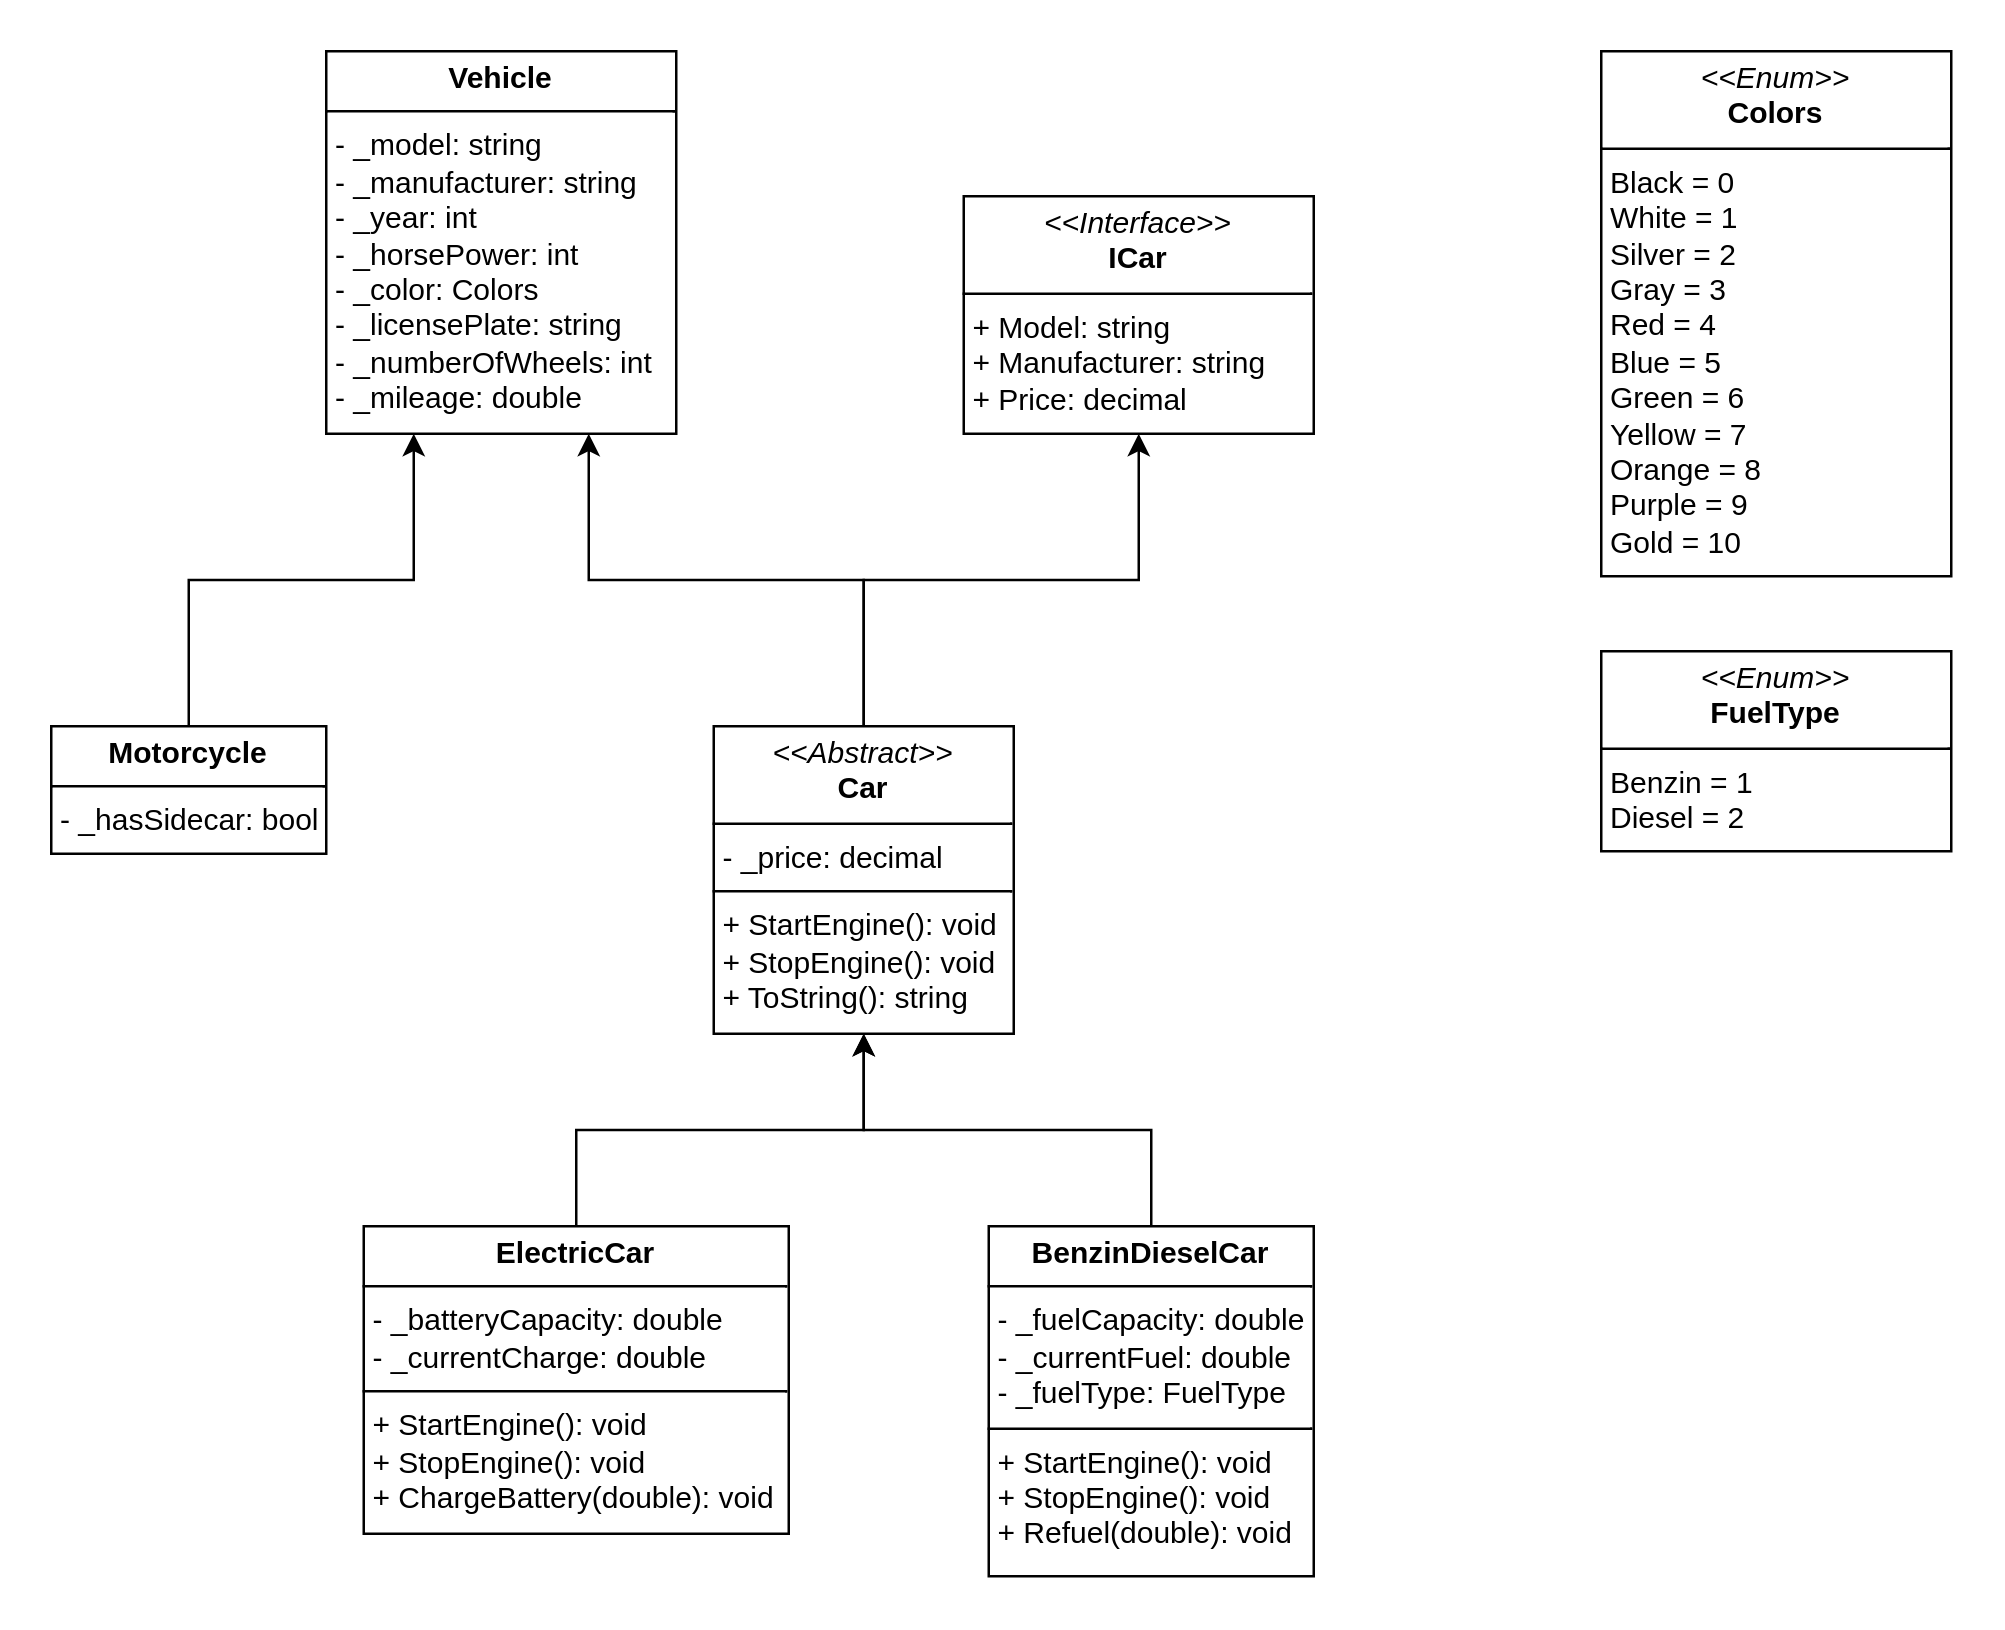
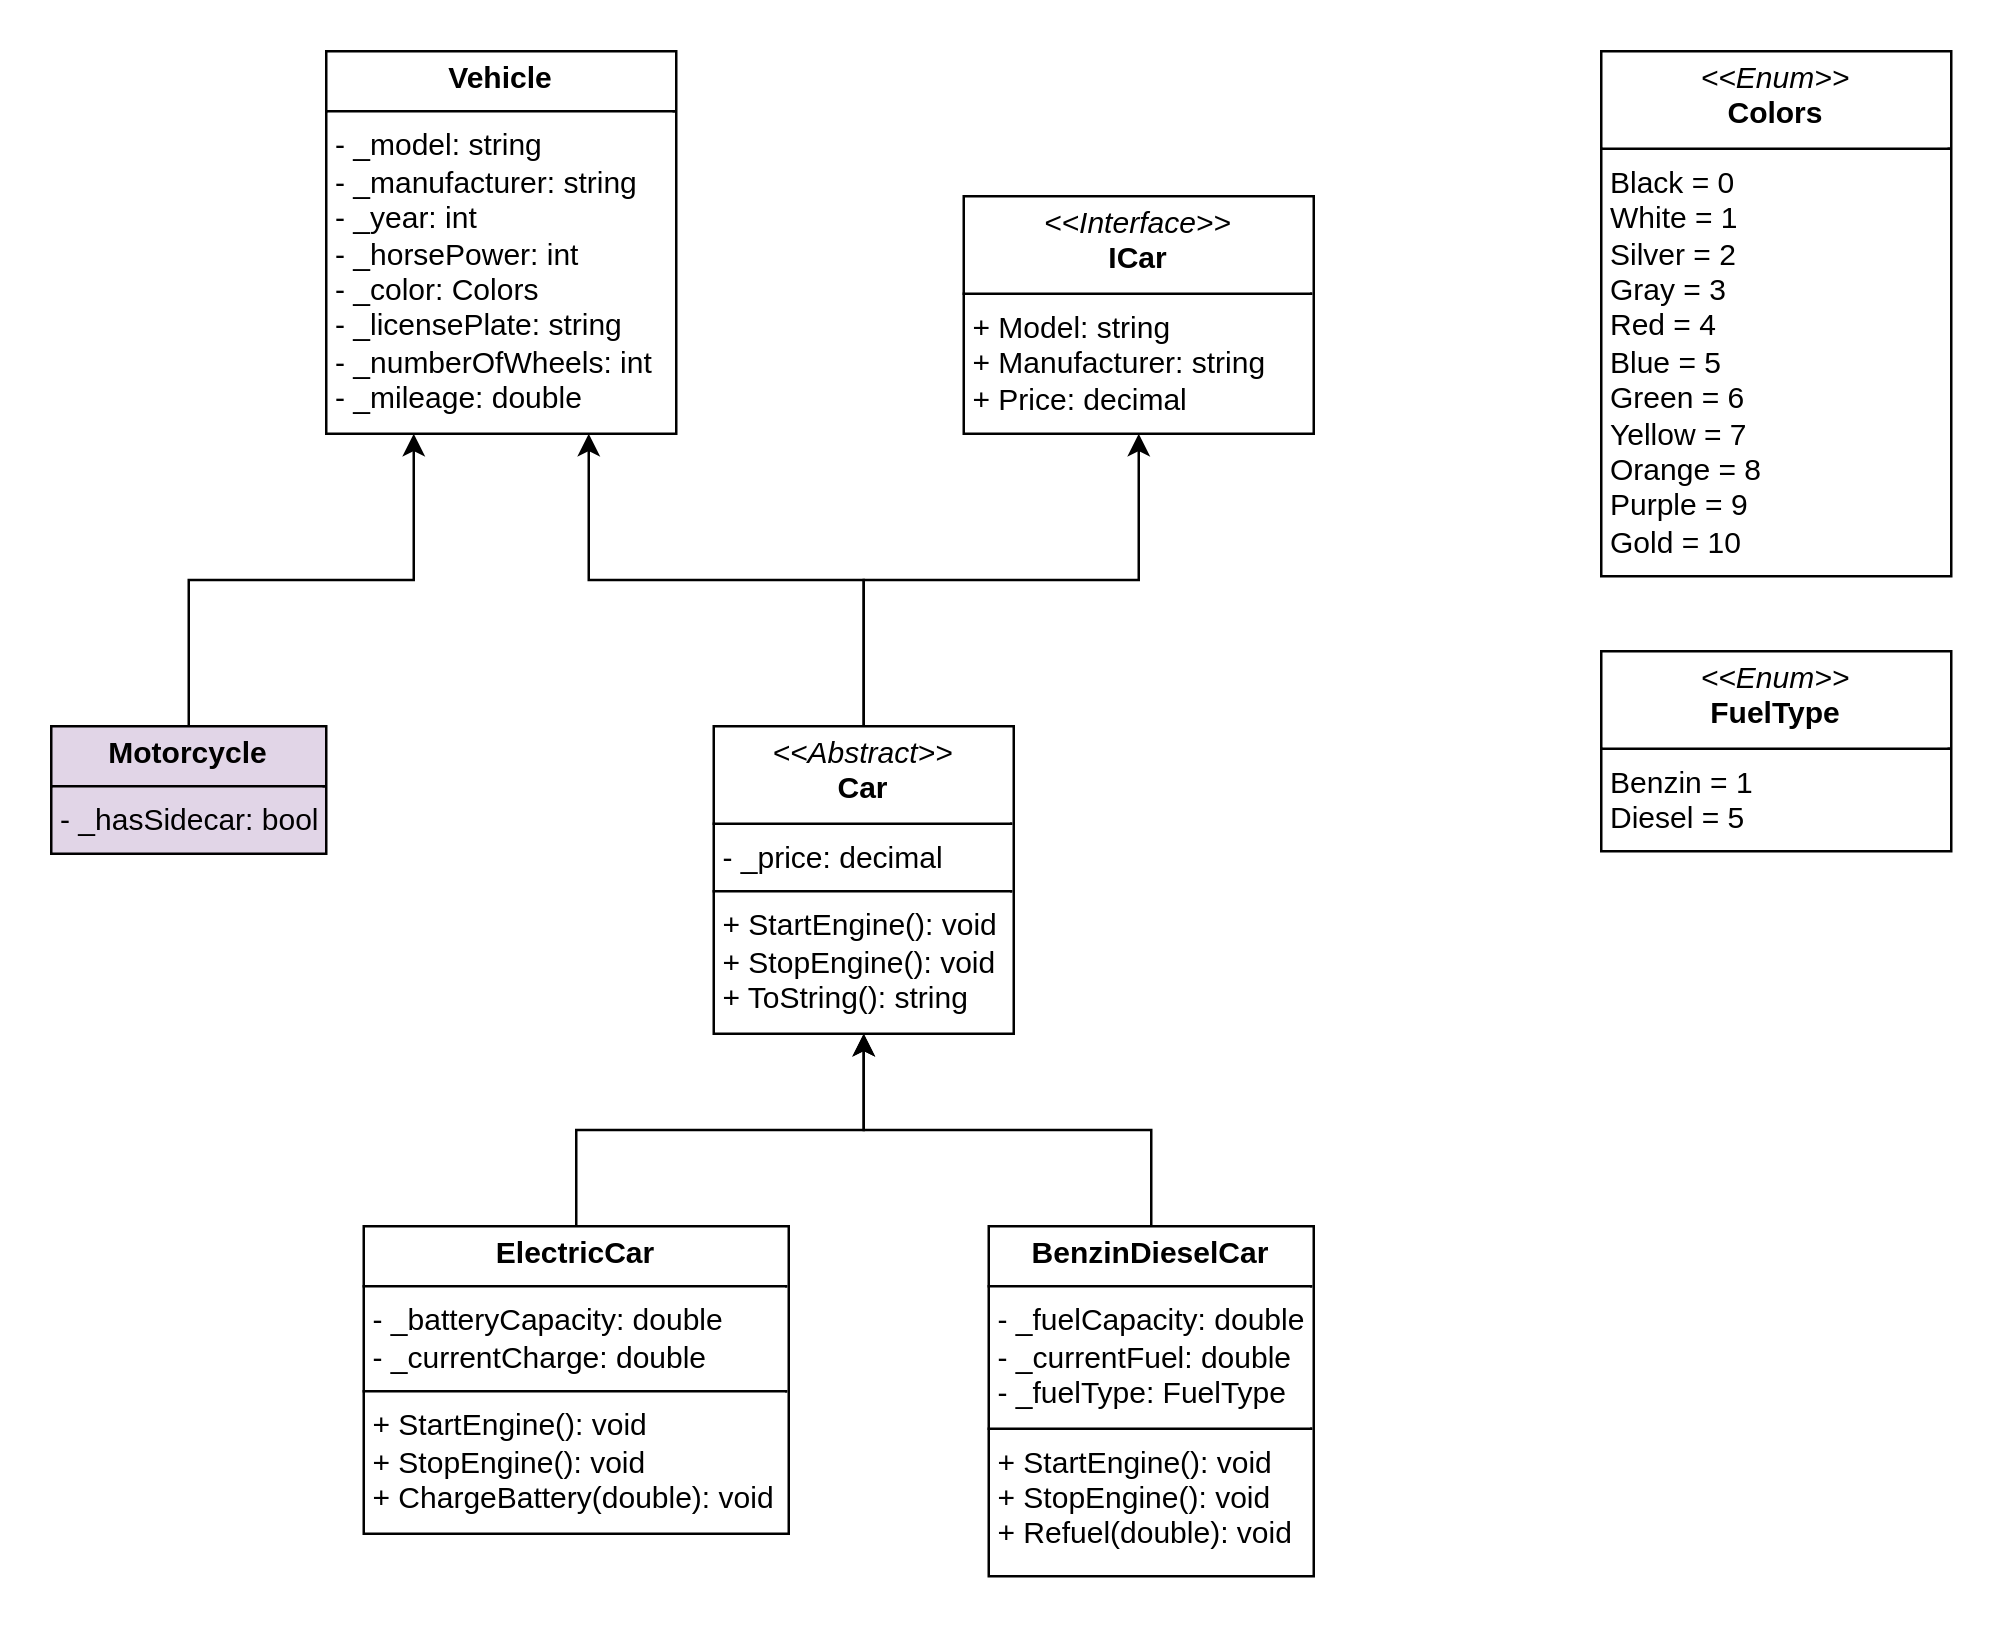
(1674, 723) -> (1674, 723)
(189, 790) -> (189, 790)
